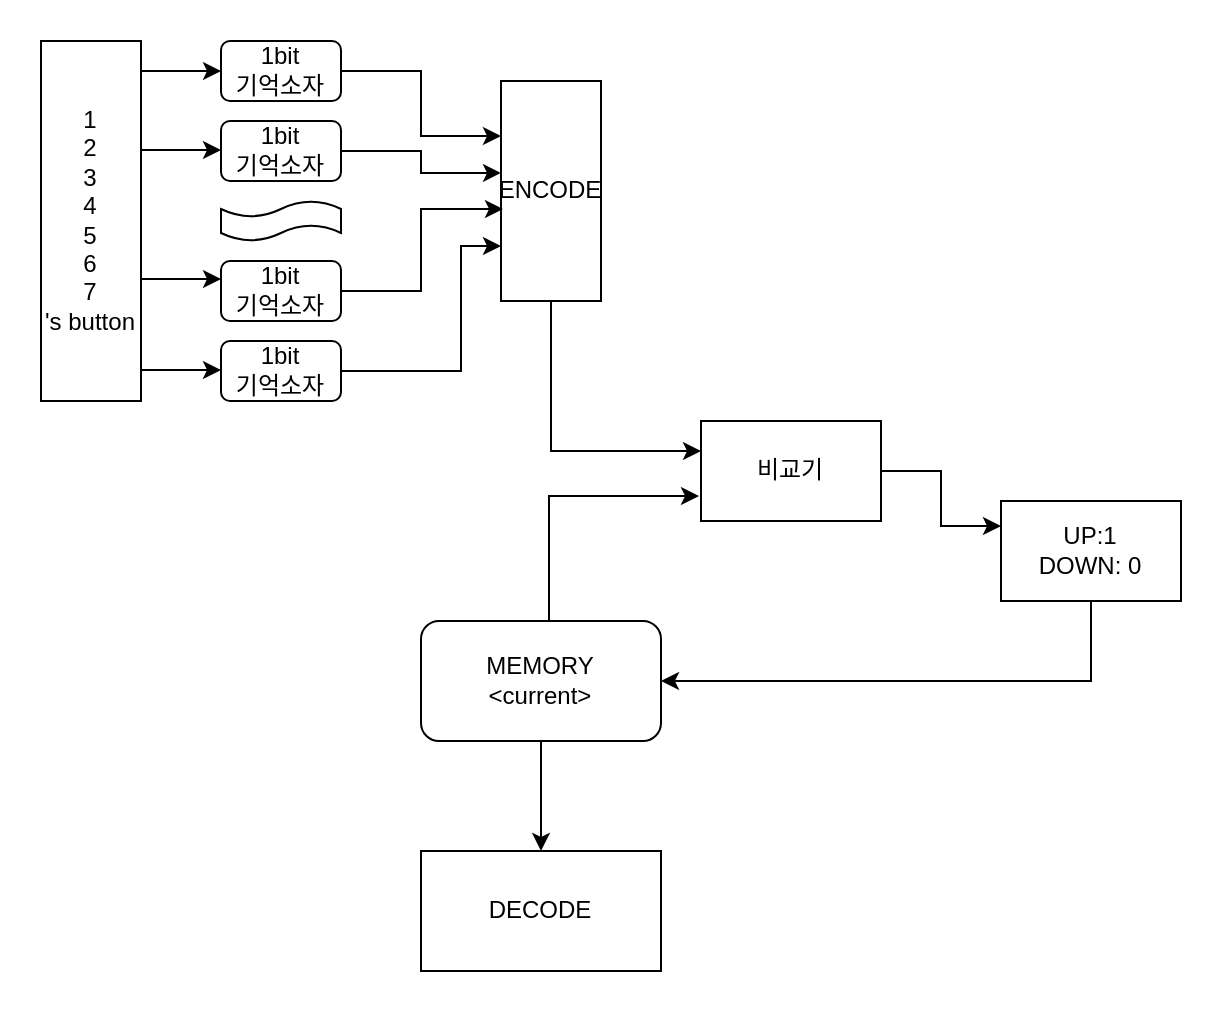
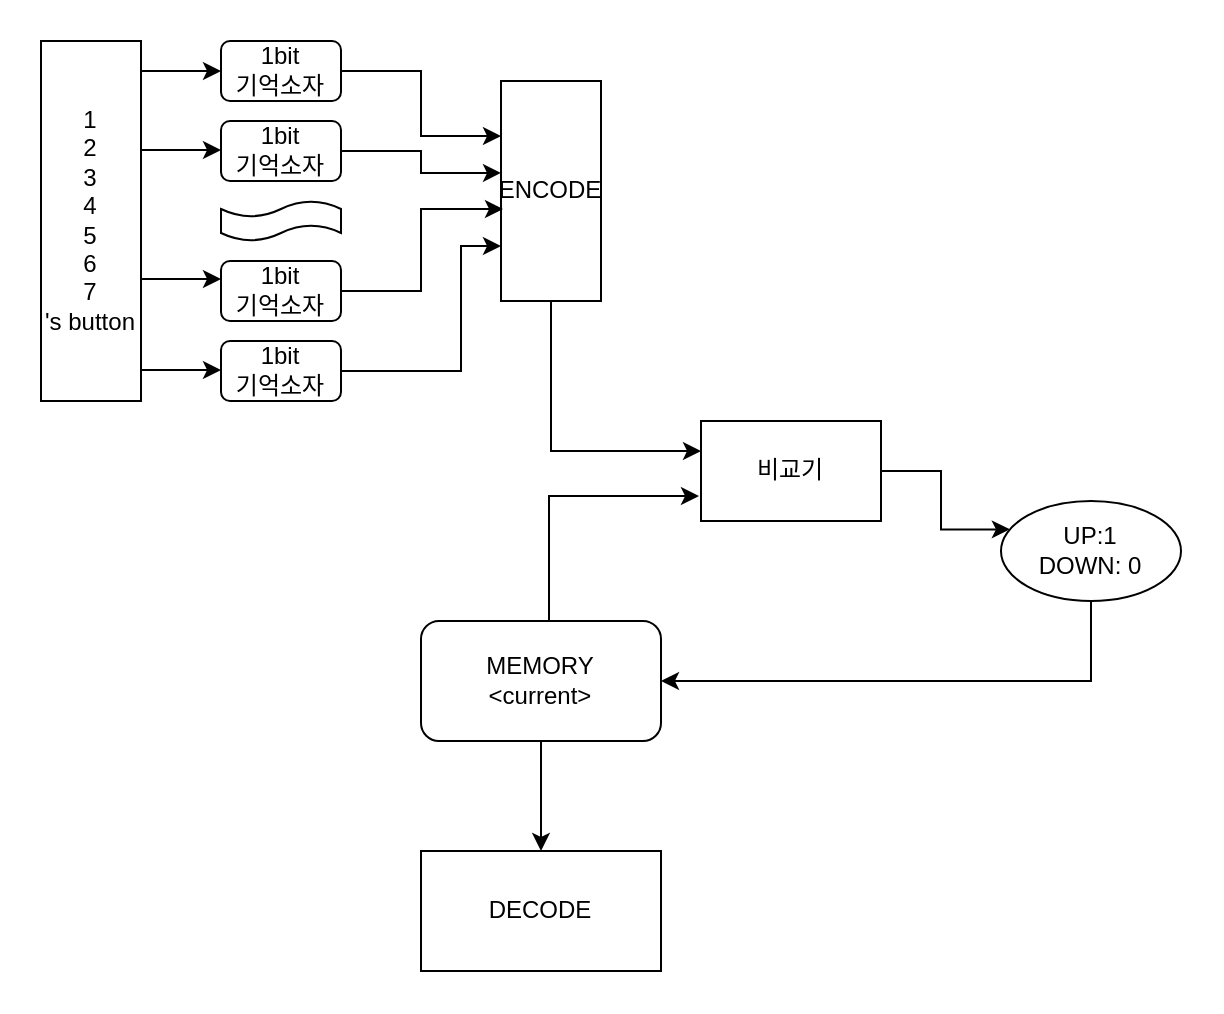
(1091, 551) -> (1091, 551)
